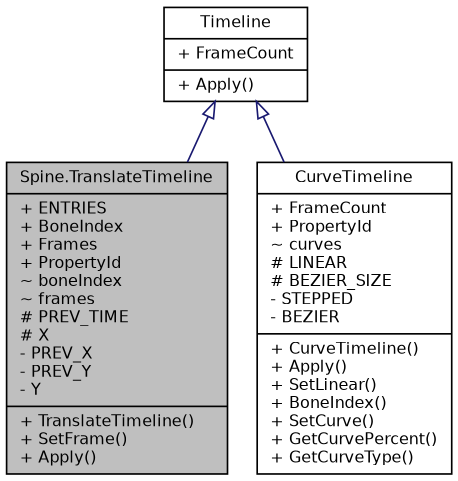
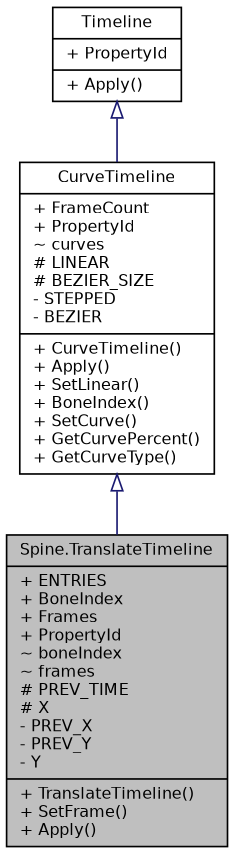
(236, 54) -> (117, 54)
(198, 139) -> (117, 513)
